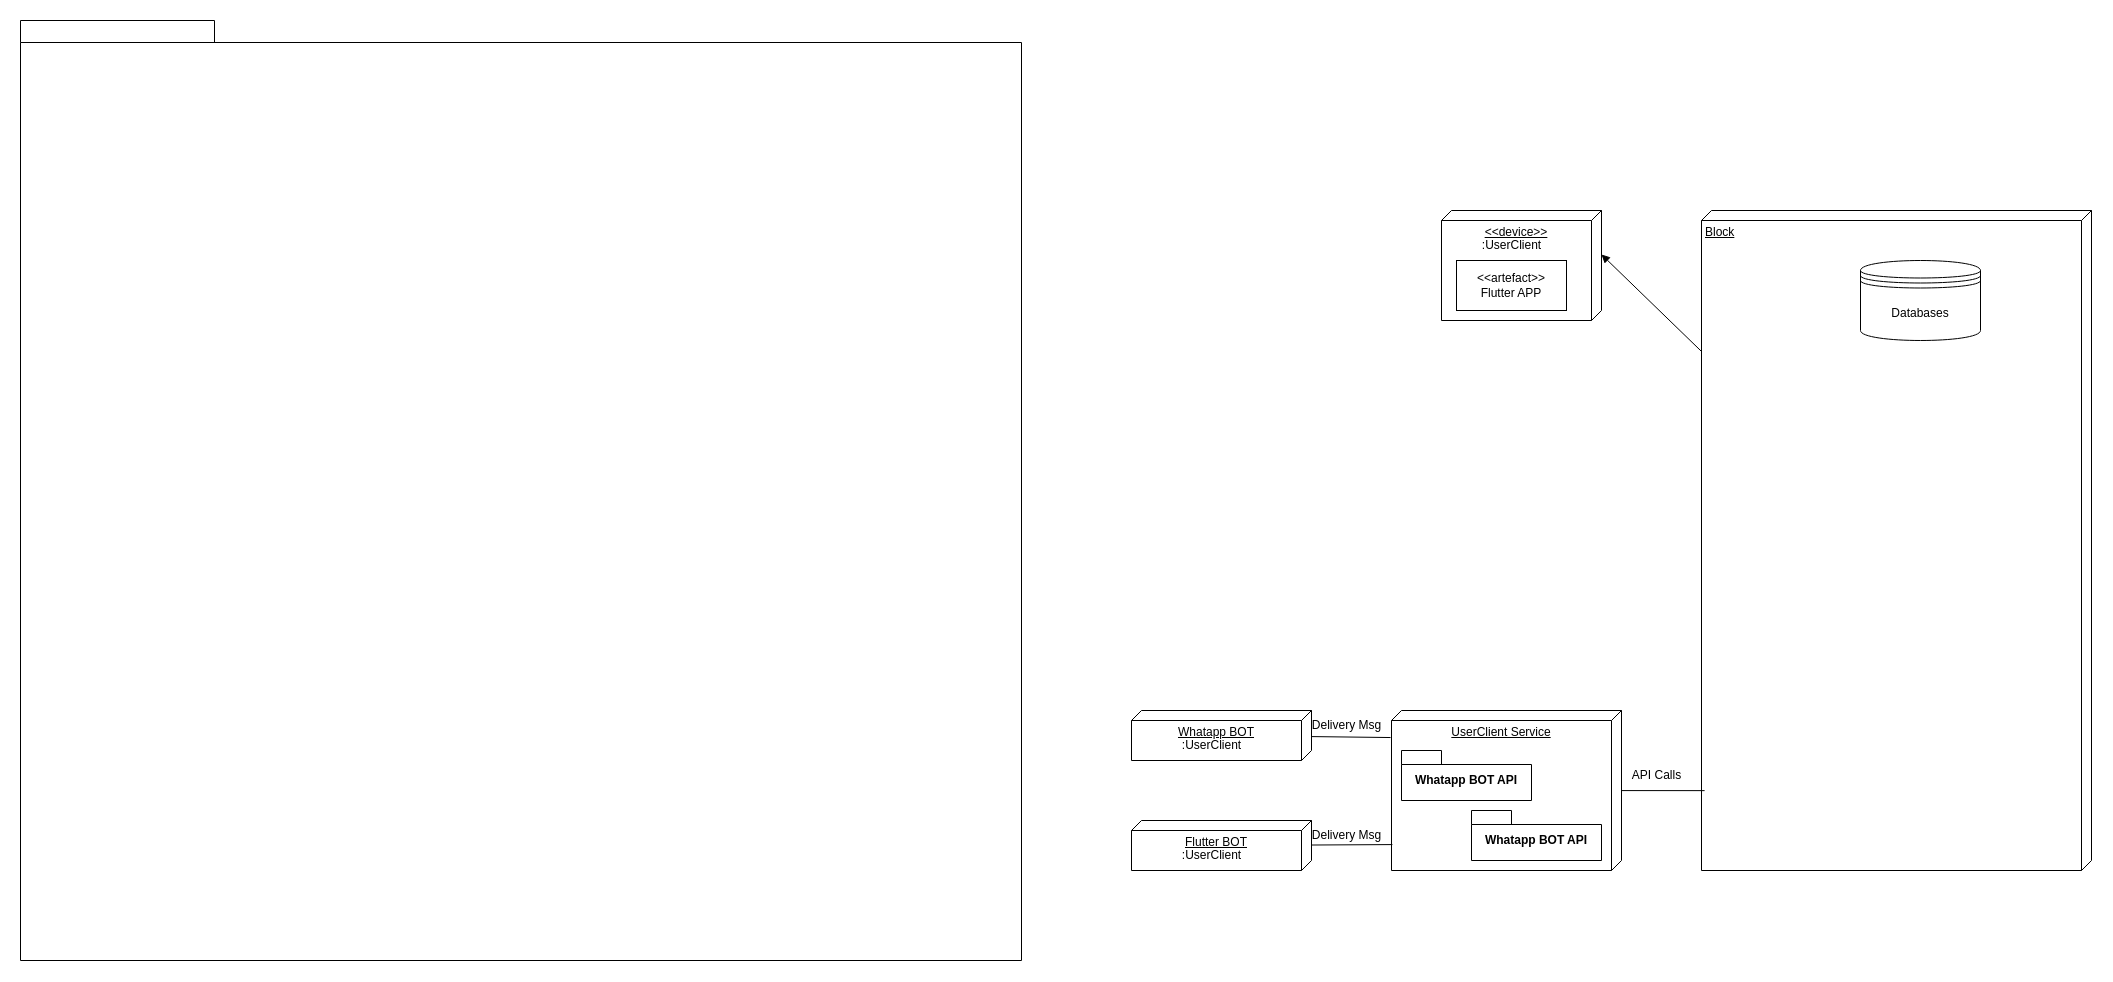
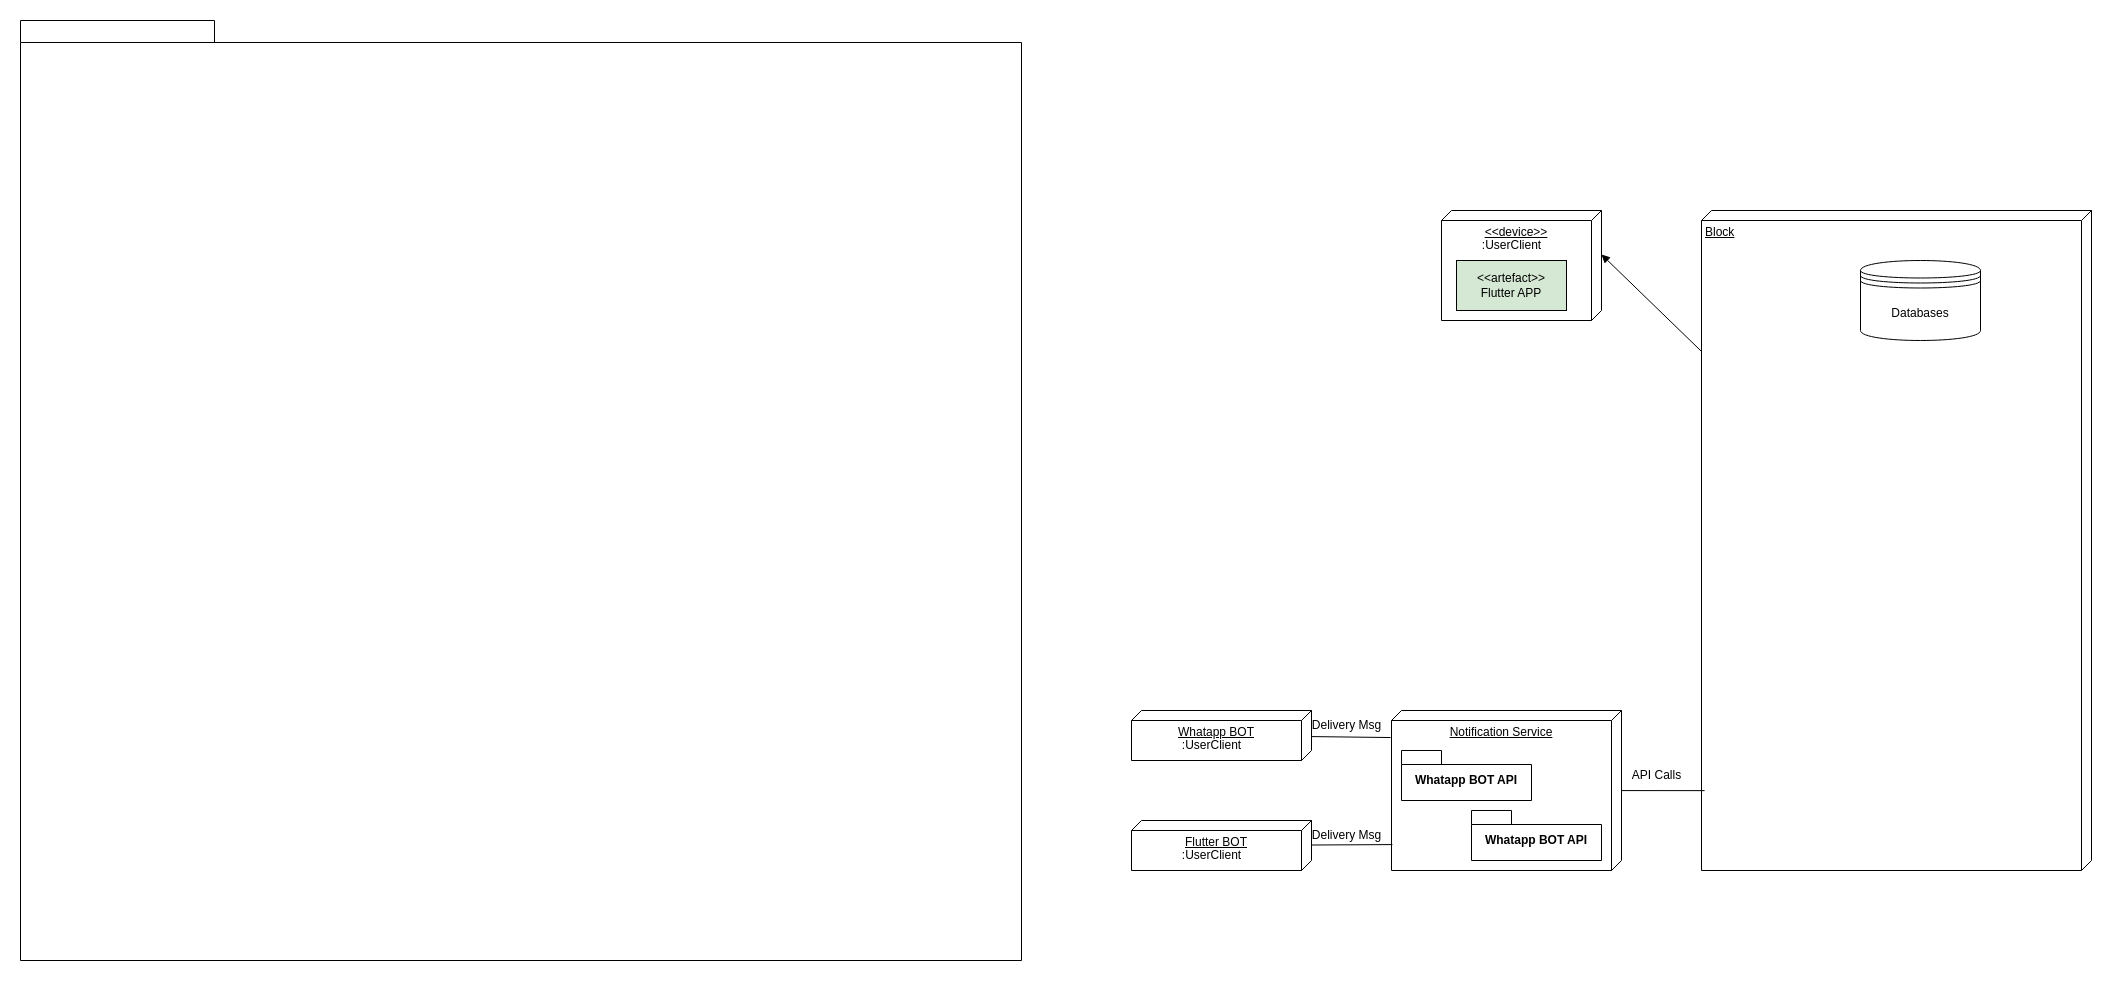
(1512, 286) -> (1512, 286)
(1502, 733) -> (1502, 733)
